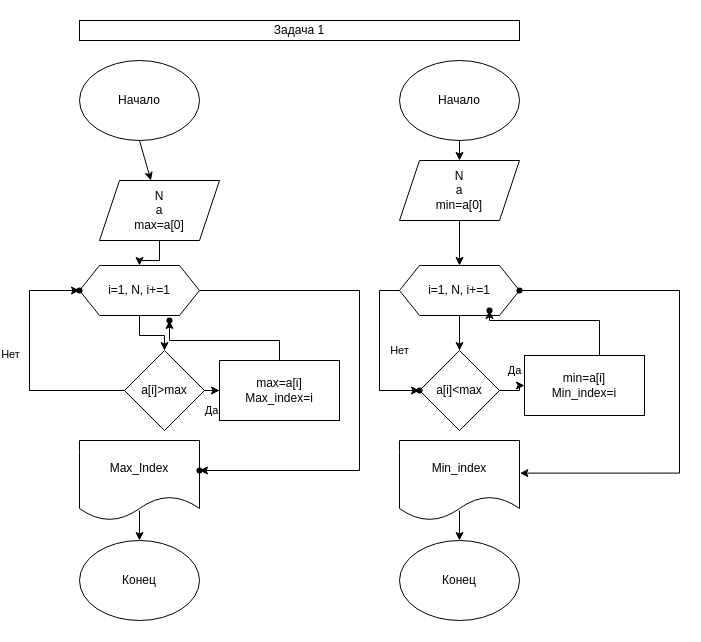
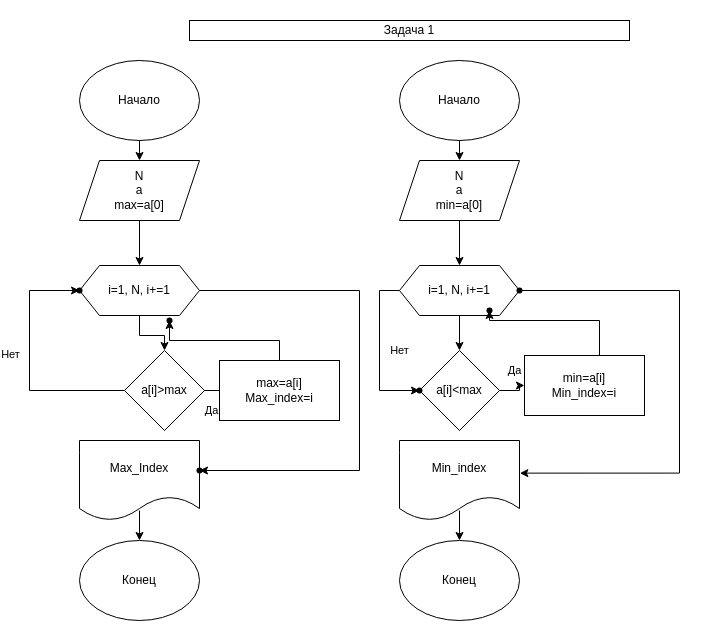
(300, 31) -> (410, 31)
(160, 211) -> (140, 191)
(211, 391) -> (214, 391)
